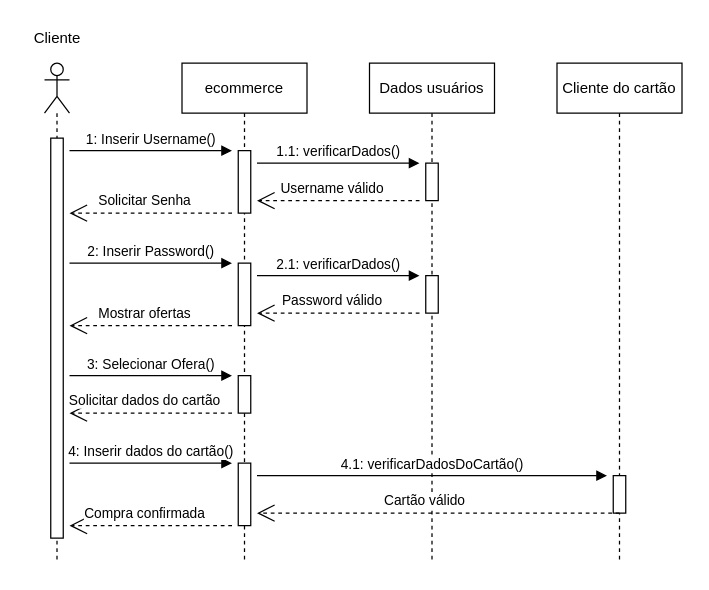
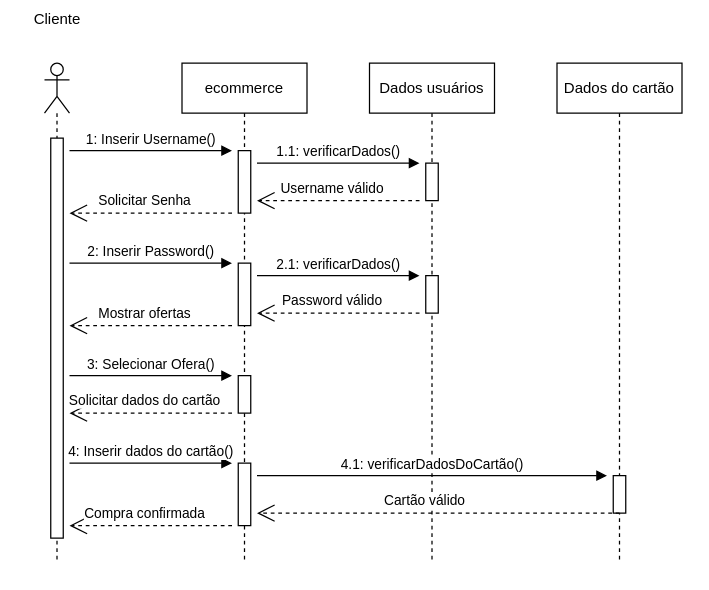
(57, 38) -> (57, 19)
(619, 88) -> (619, 88)
